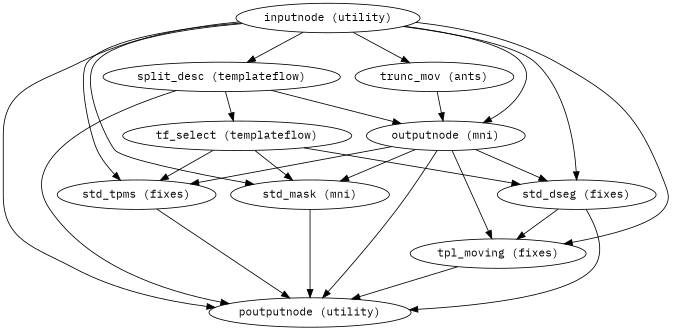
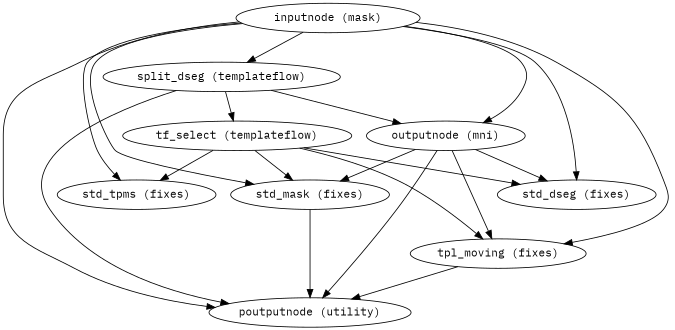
(328, 18) -> (328, 18)
(222, 77) -> (222, 77)
(434, 77) -> none
(295, 165) -> none
(310, 195) -> (310, 195)
(541, 222) -> (394, 179)
(220, 251) -> none
(539, 293) -> none
